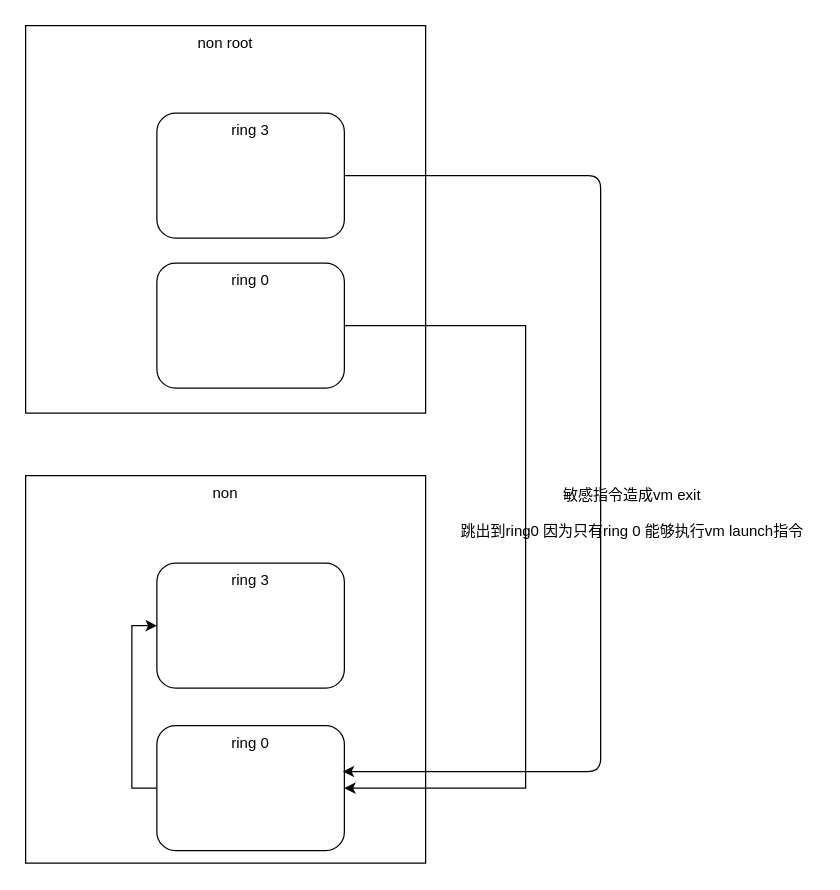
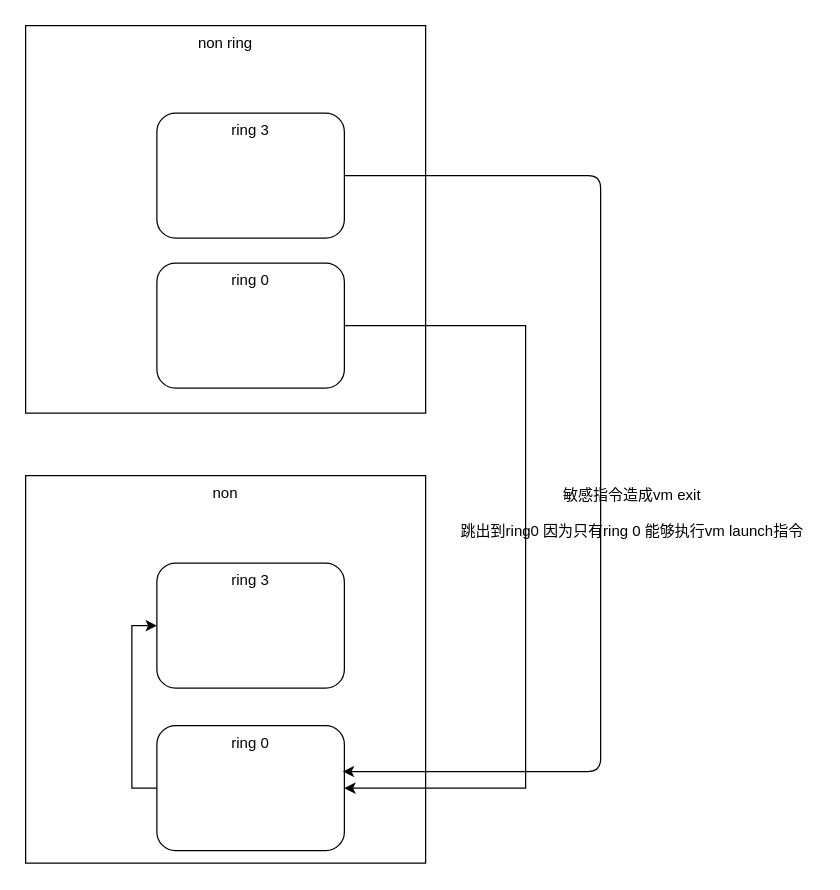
(226, 43) -> (226, 43)
